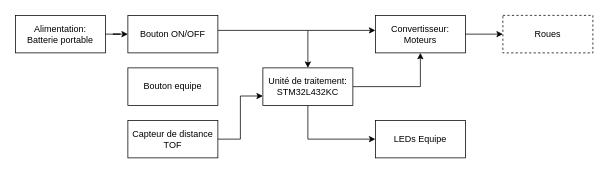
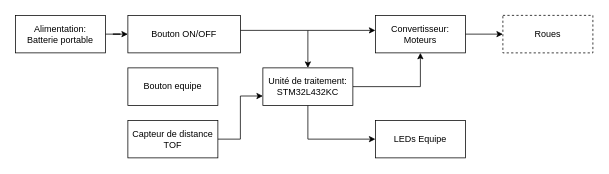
(173, 34) -> (184, 34)
